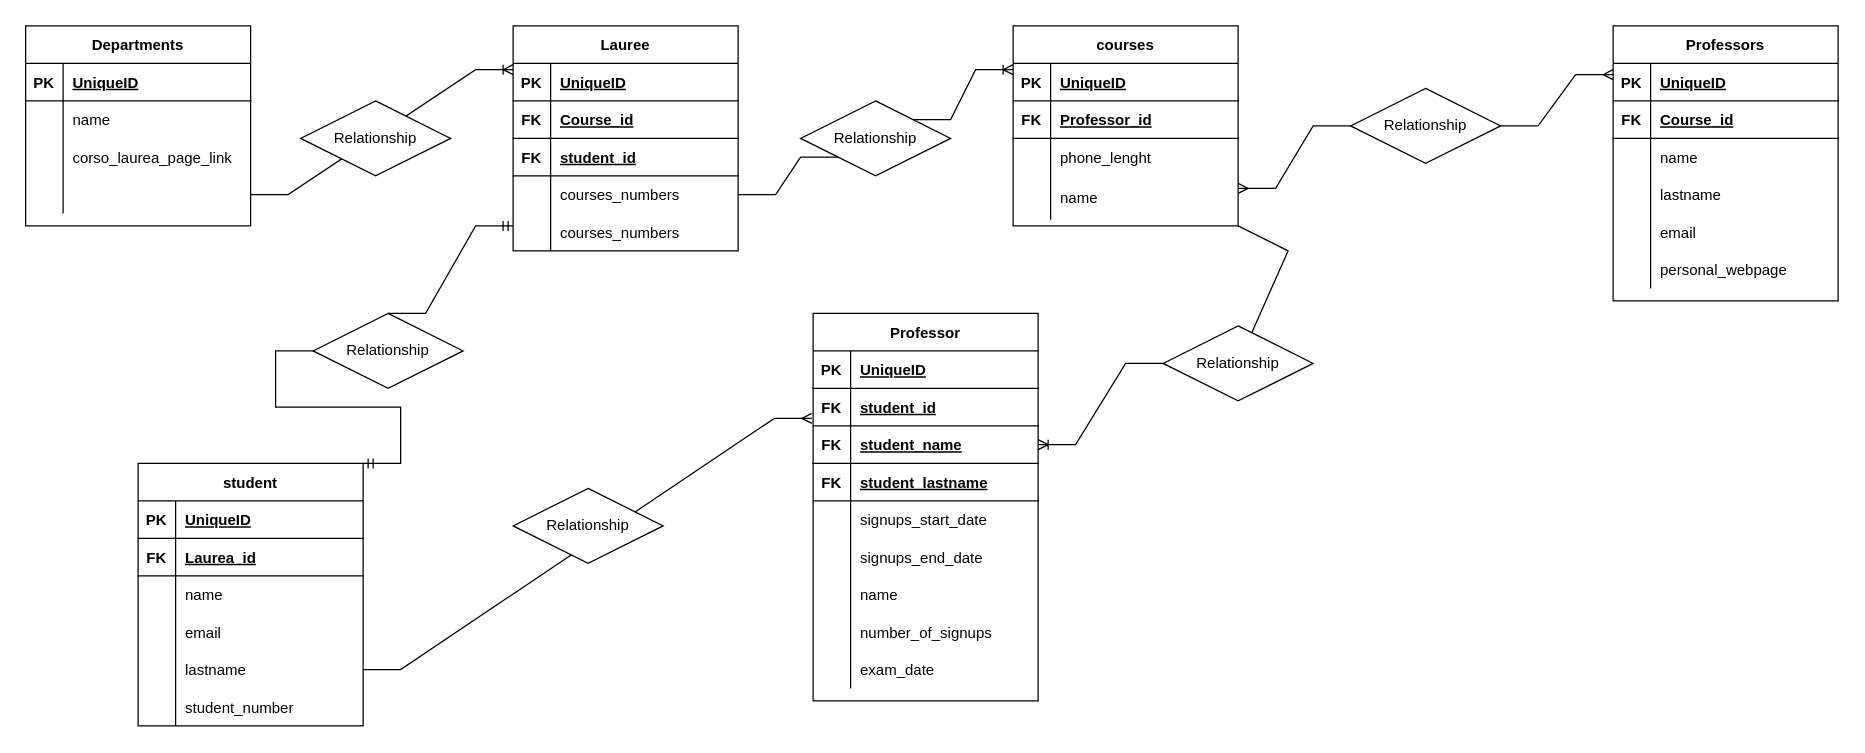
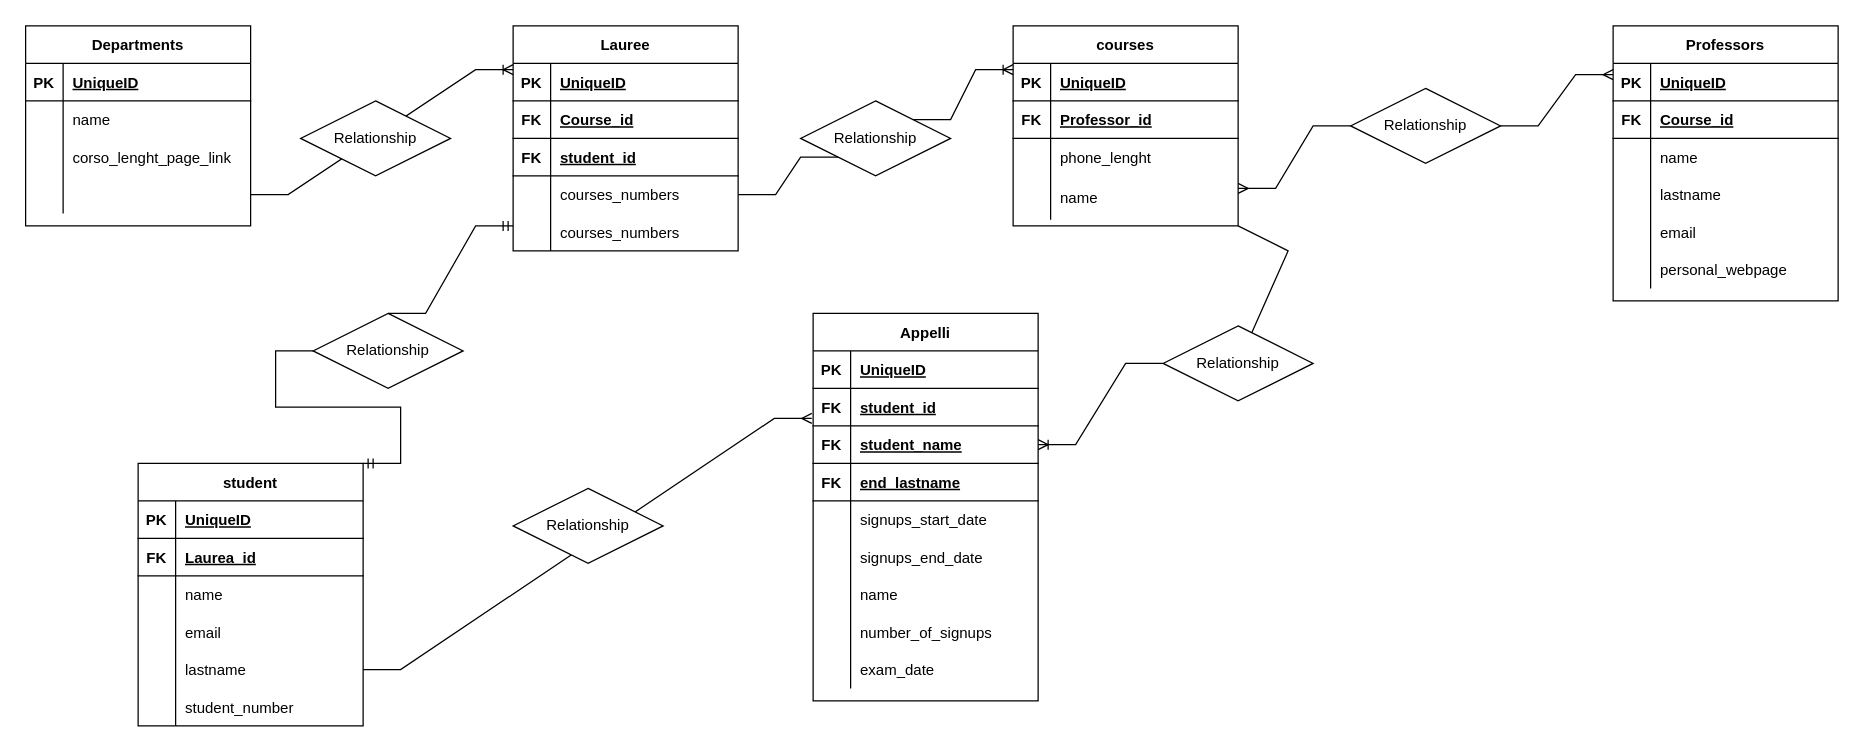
(159, 158) -> (159, 158)
(925, 333) -> (925, 333)
(925, 483) -> (908, 483)
